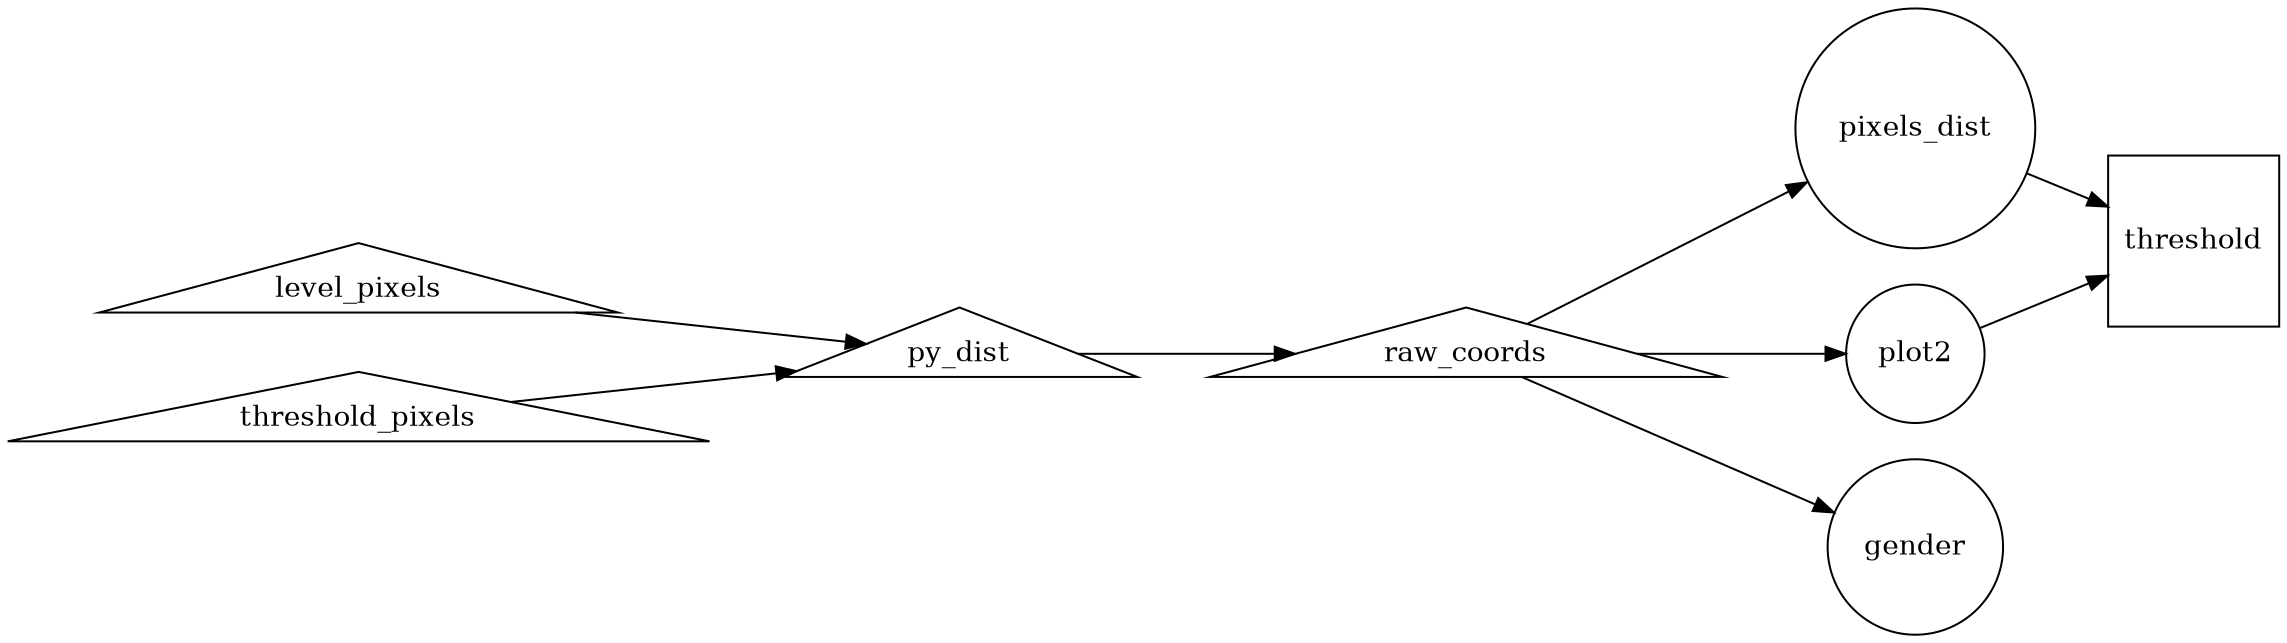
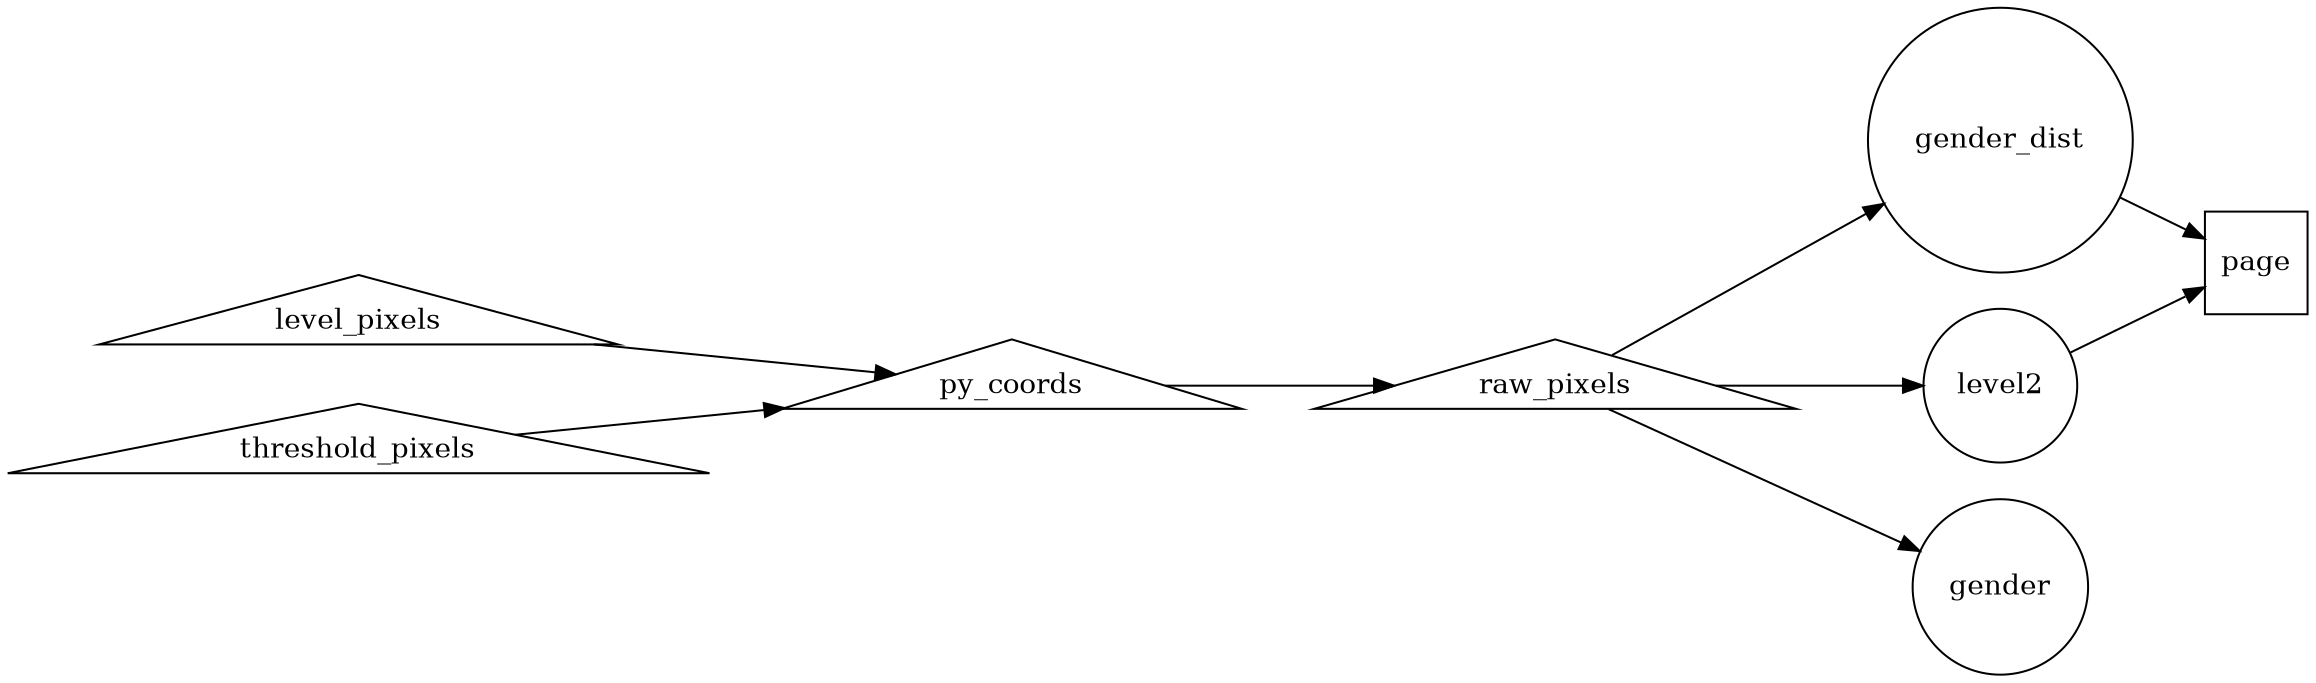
(1915, 128) -> (2000, 140)
(2194, 241) -> (2256, 263)
(959, 354) -> (1012, 386)
(1466, 354) -> (1555, 386)
(1915, 354) -> (2000, 386)
